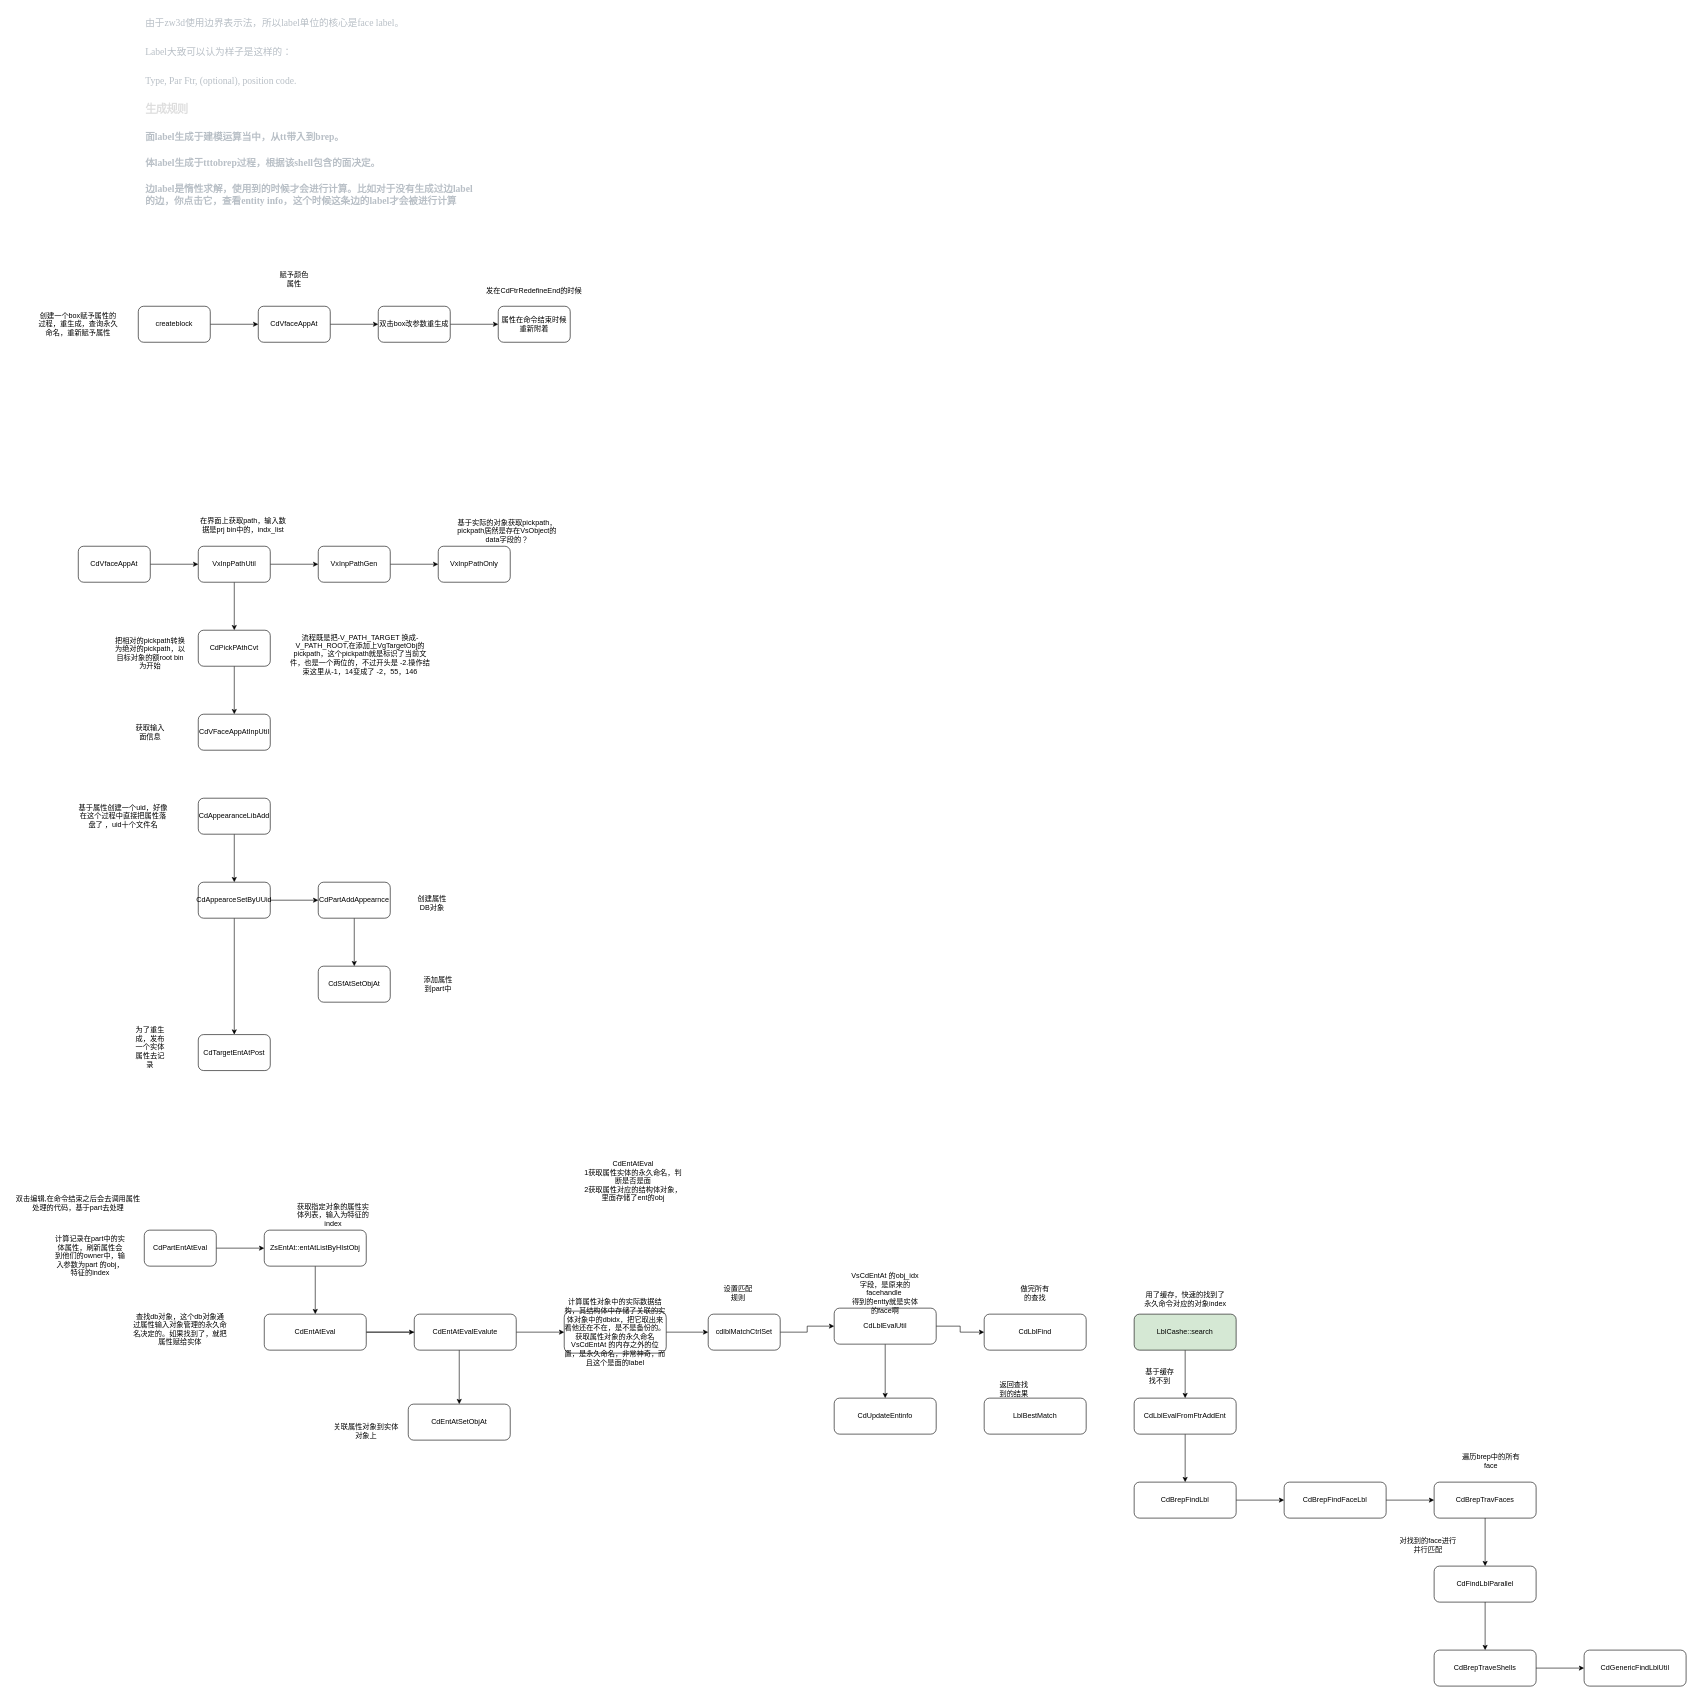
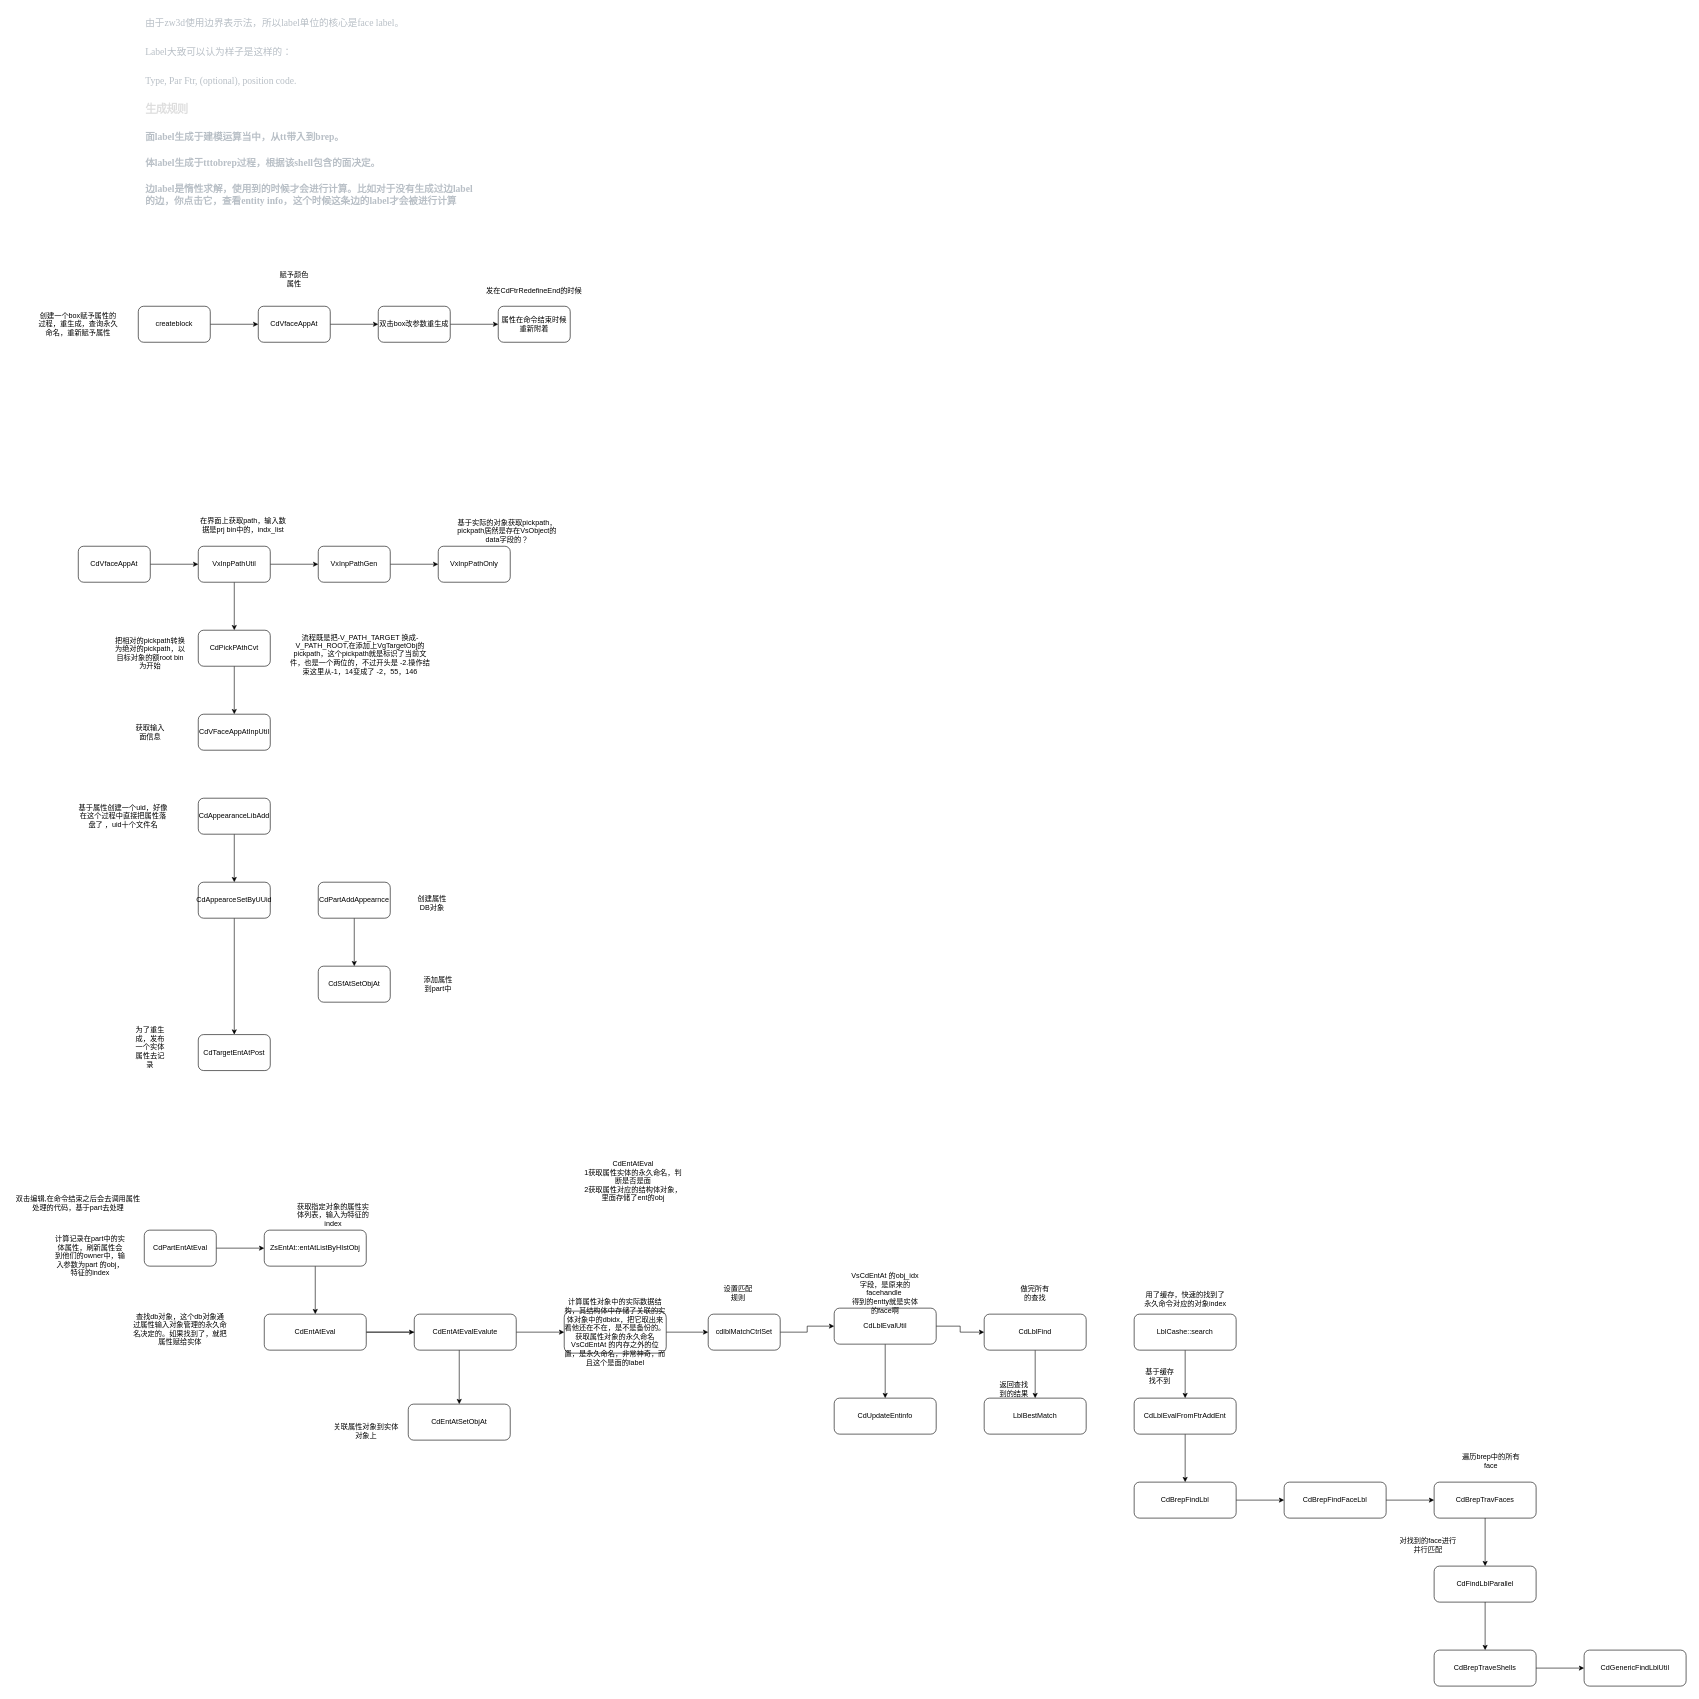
(312, 900) -> none
(1185, 1332) -> (1185, 1332)
none -> (1035, 1392)
